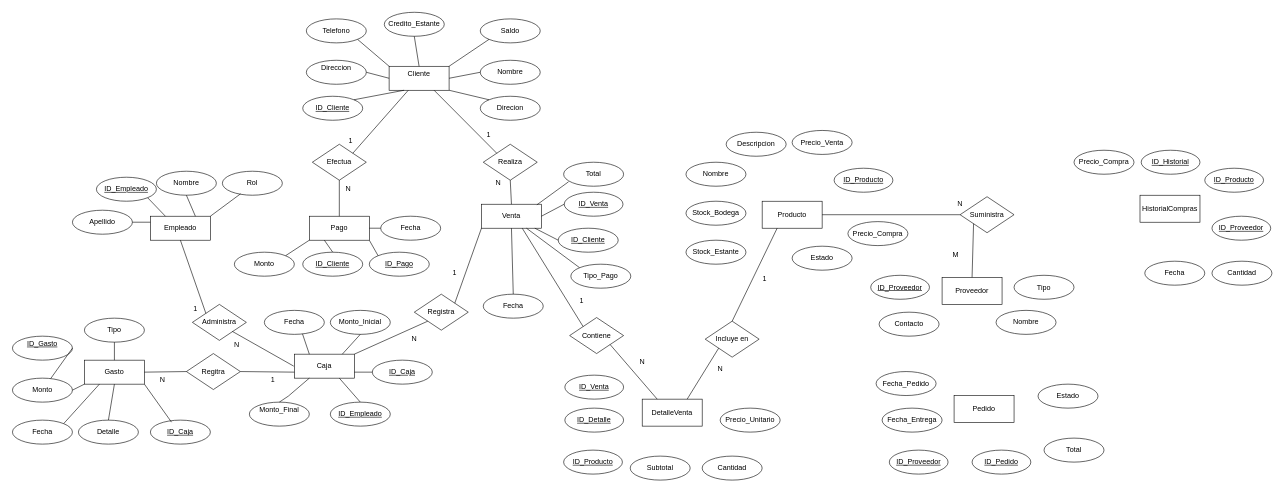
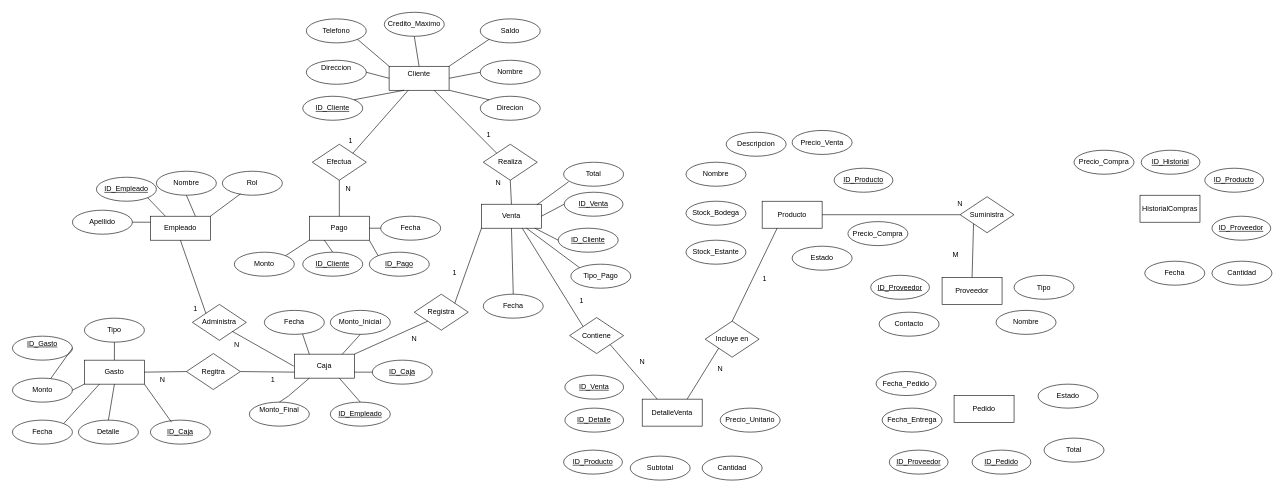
(414, 24) -> (414, 24)
